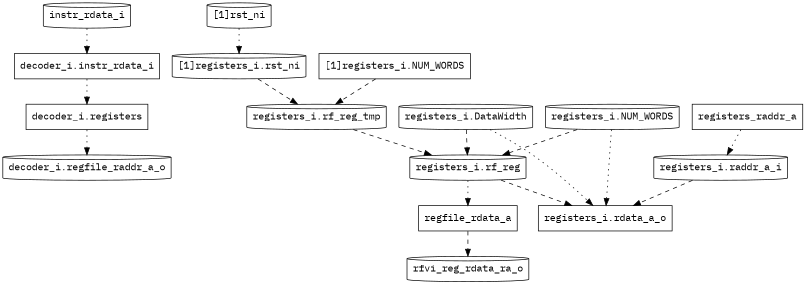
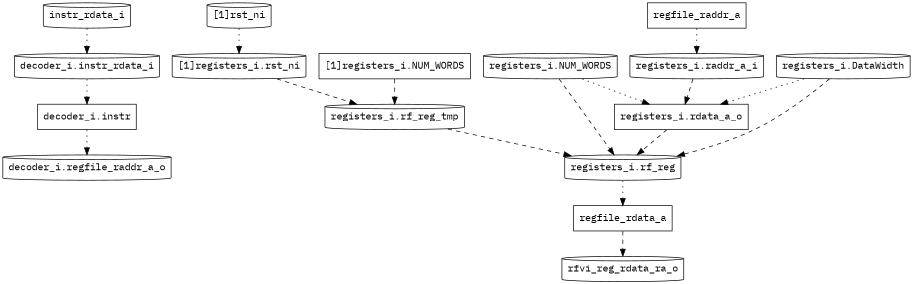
(87, 66) -> (87, 66)
(87, 117) -> (87, 117)
(747, 117) -> (697, 15)
(533, 192) -> (655, 140)
